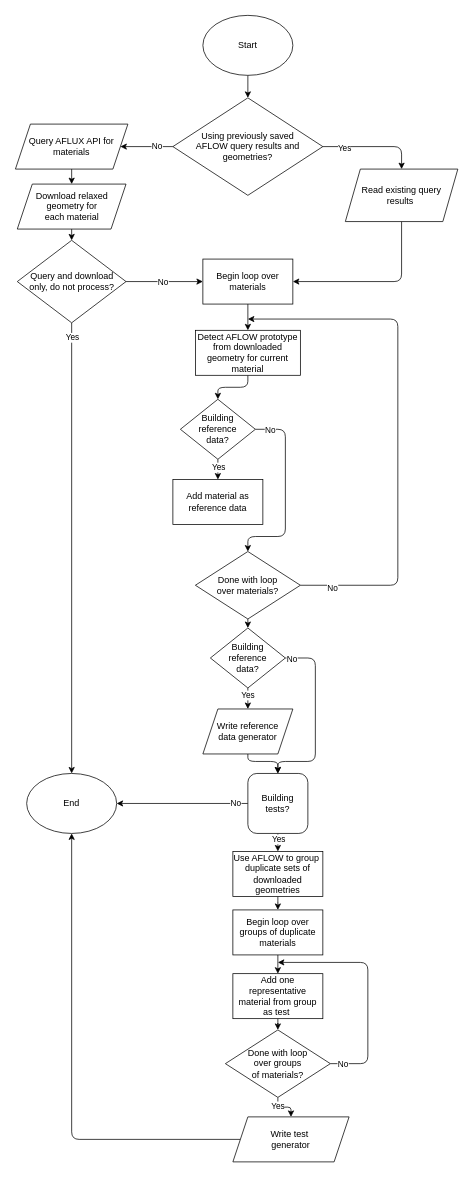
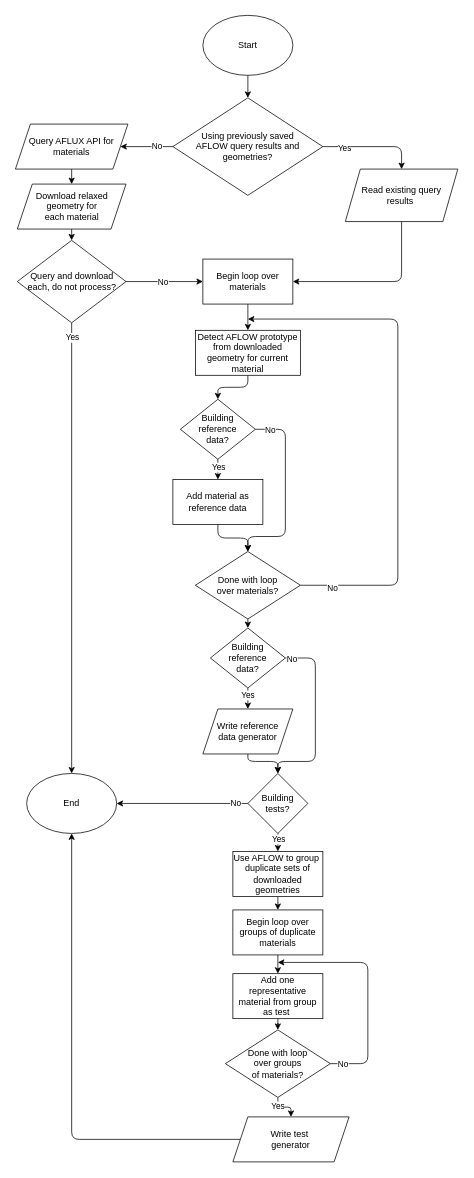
(72, 282) -> (72, 282)
none -> (226, 538)
(278, 804) -> (278, 804)
